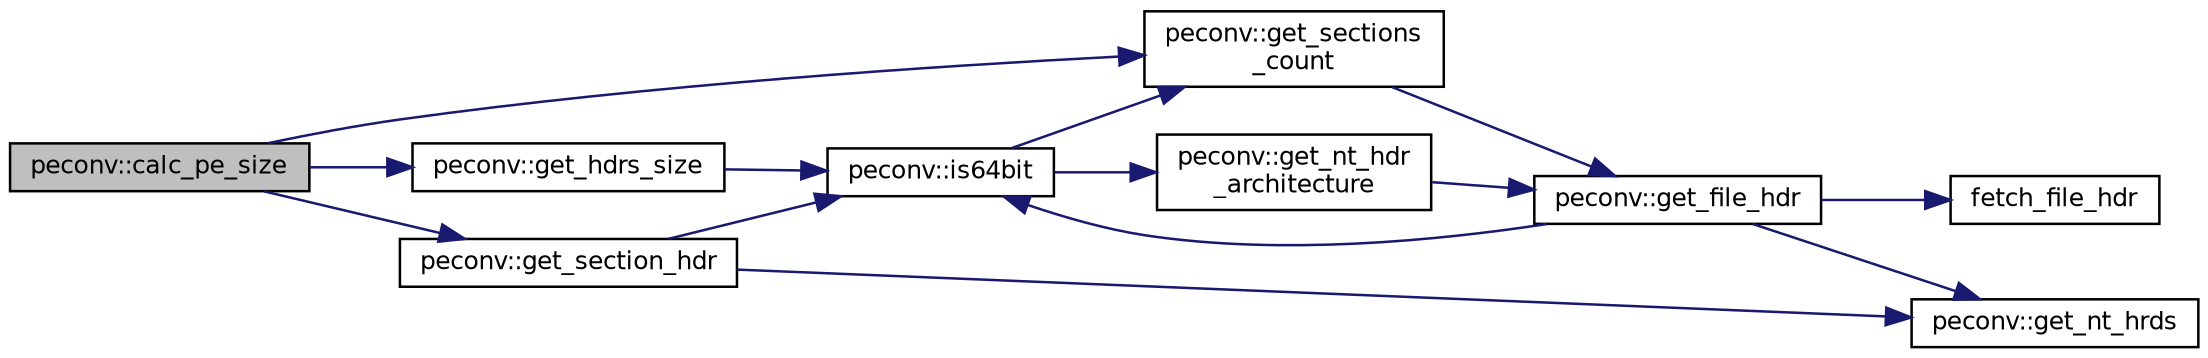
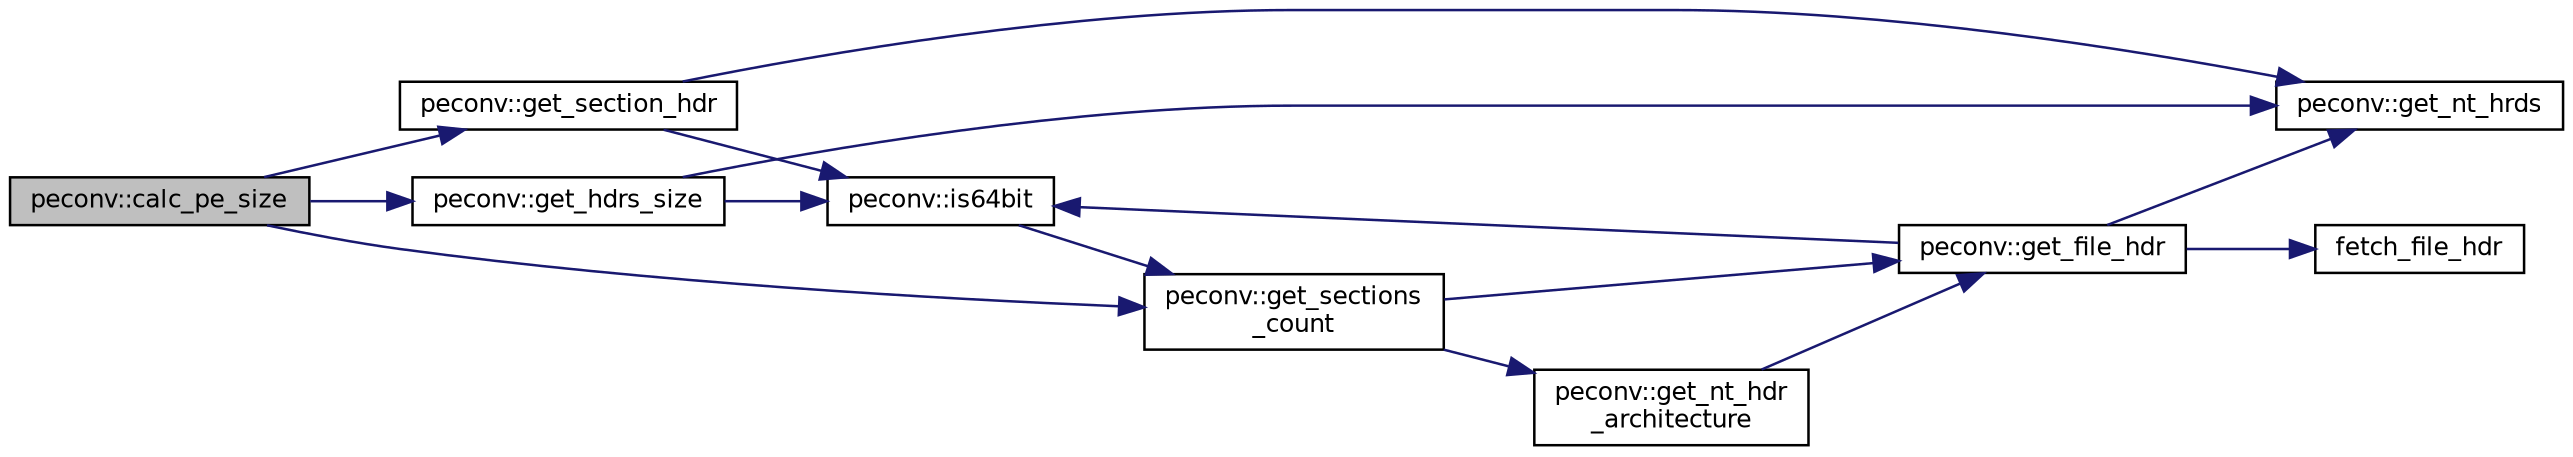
none -> (1464, 106)
(1092, 172) -> (1476, 358)
